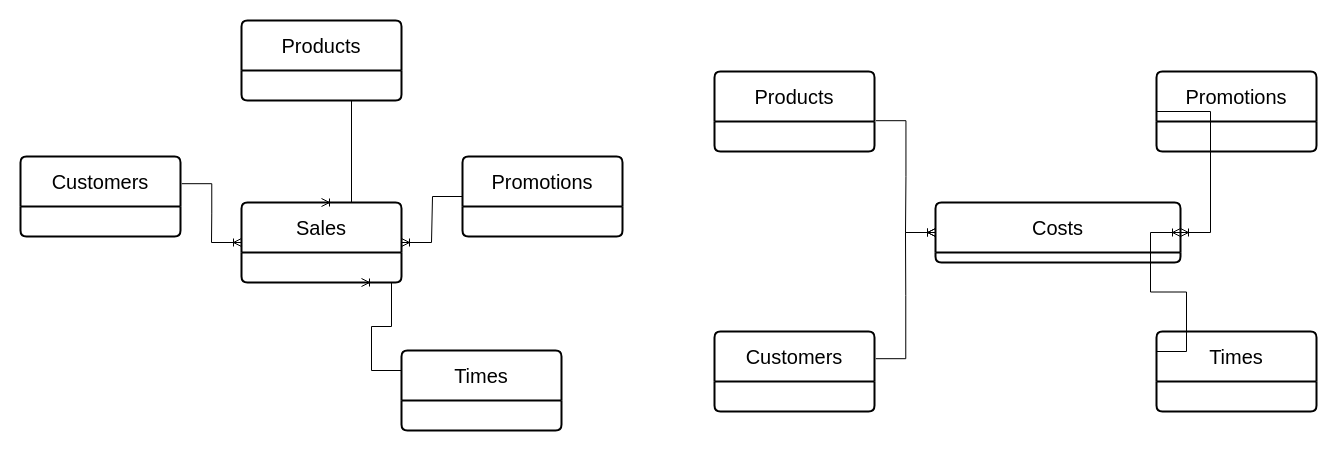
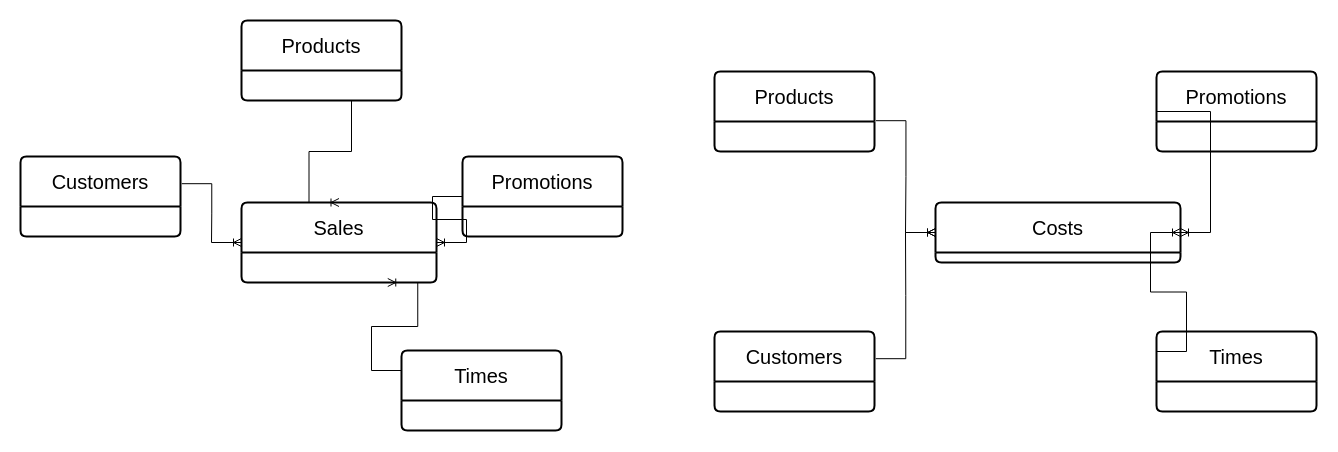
(322, 243) -> (339, 243)
